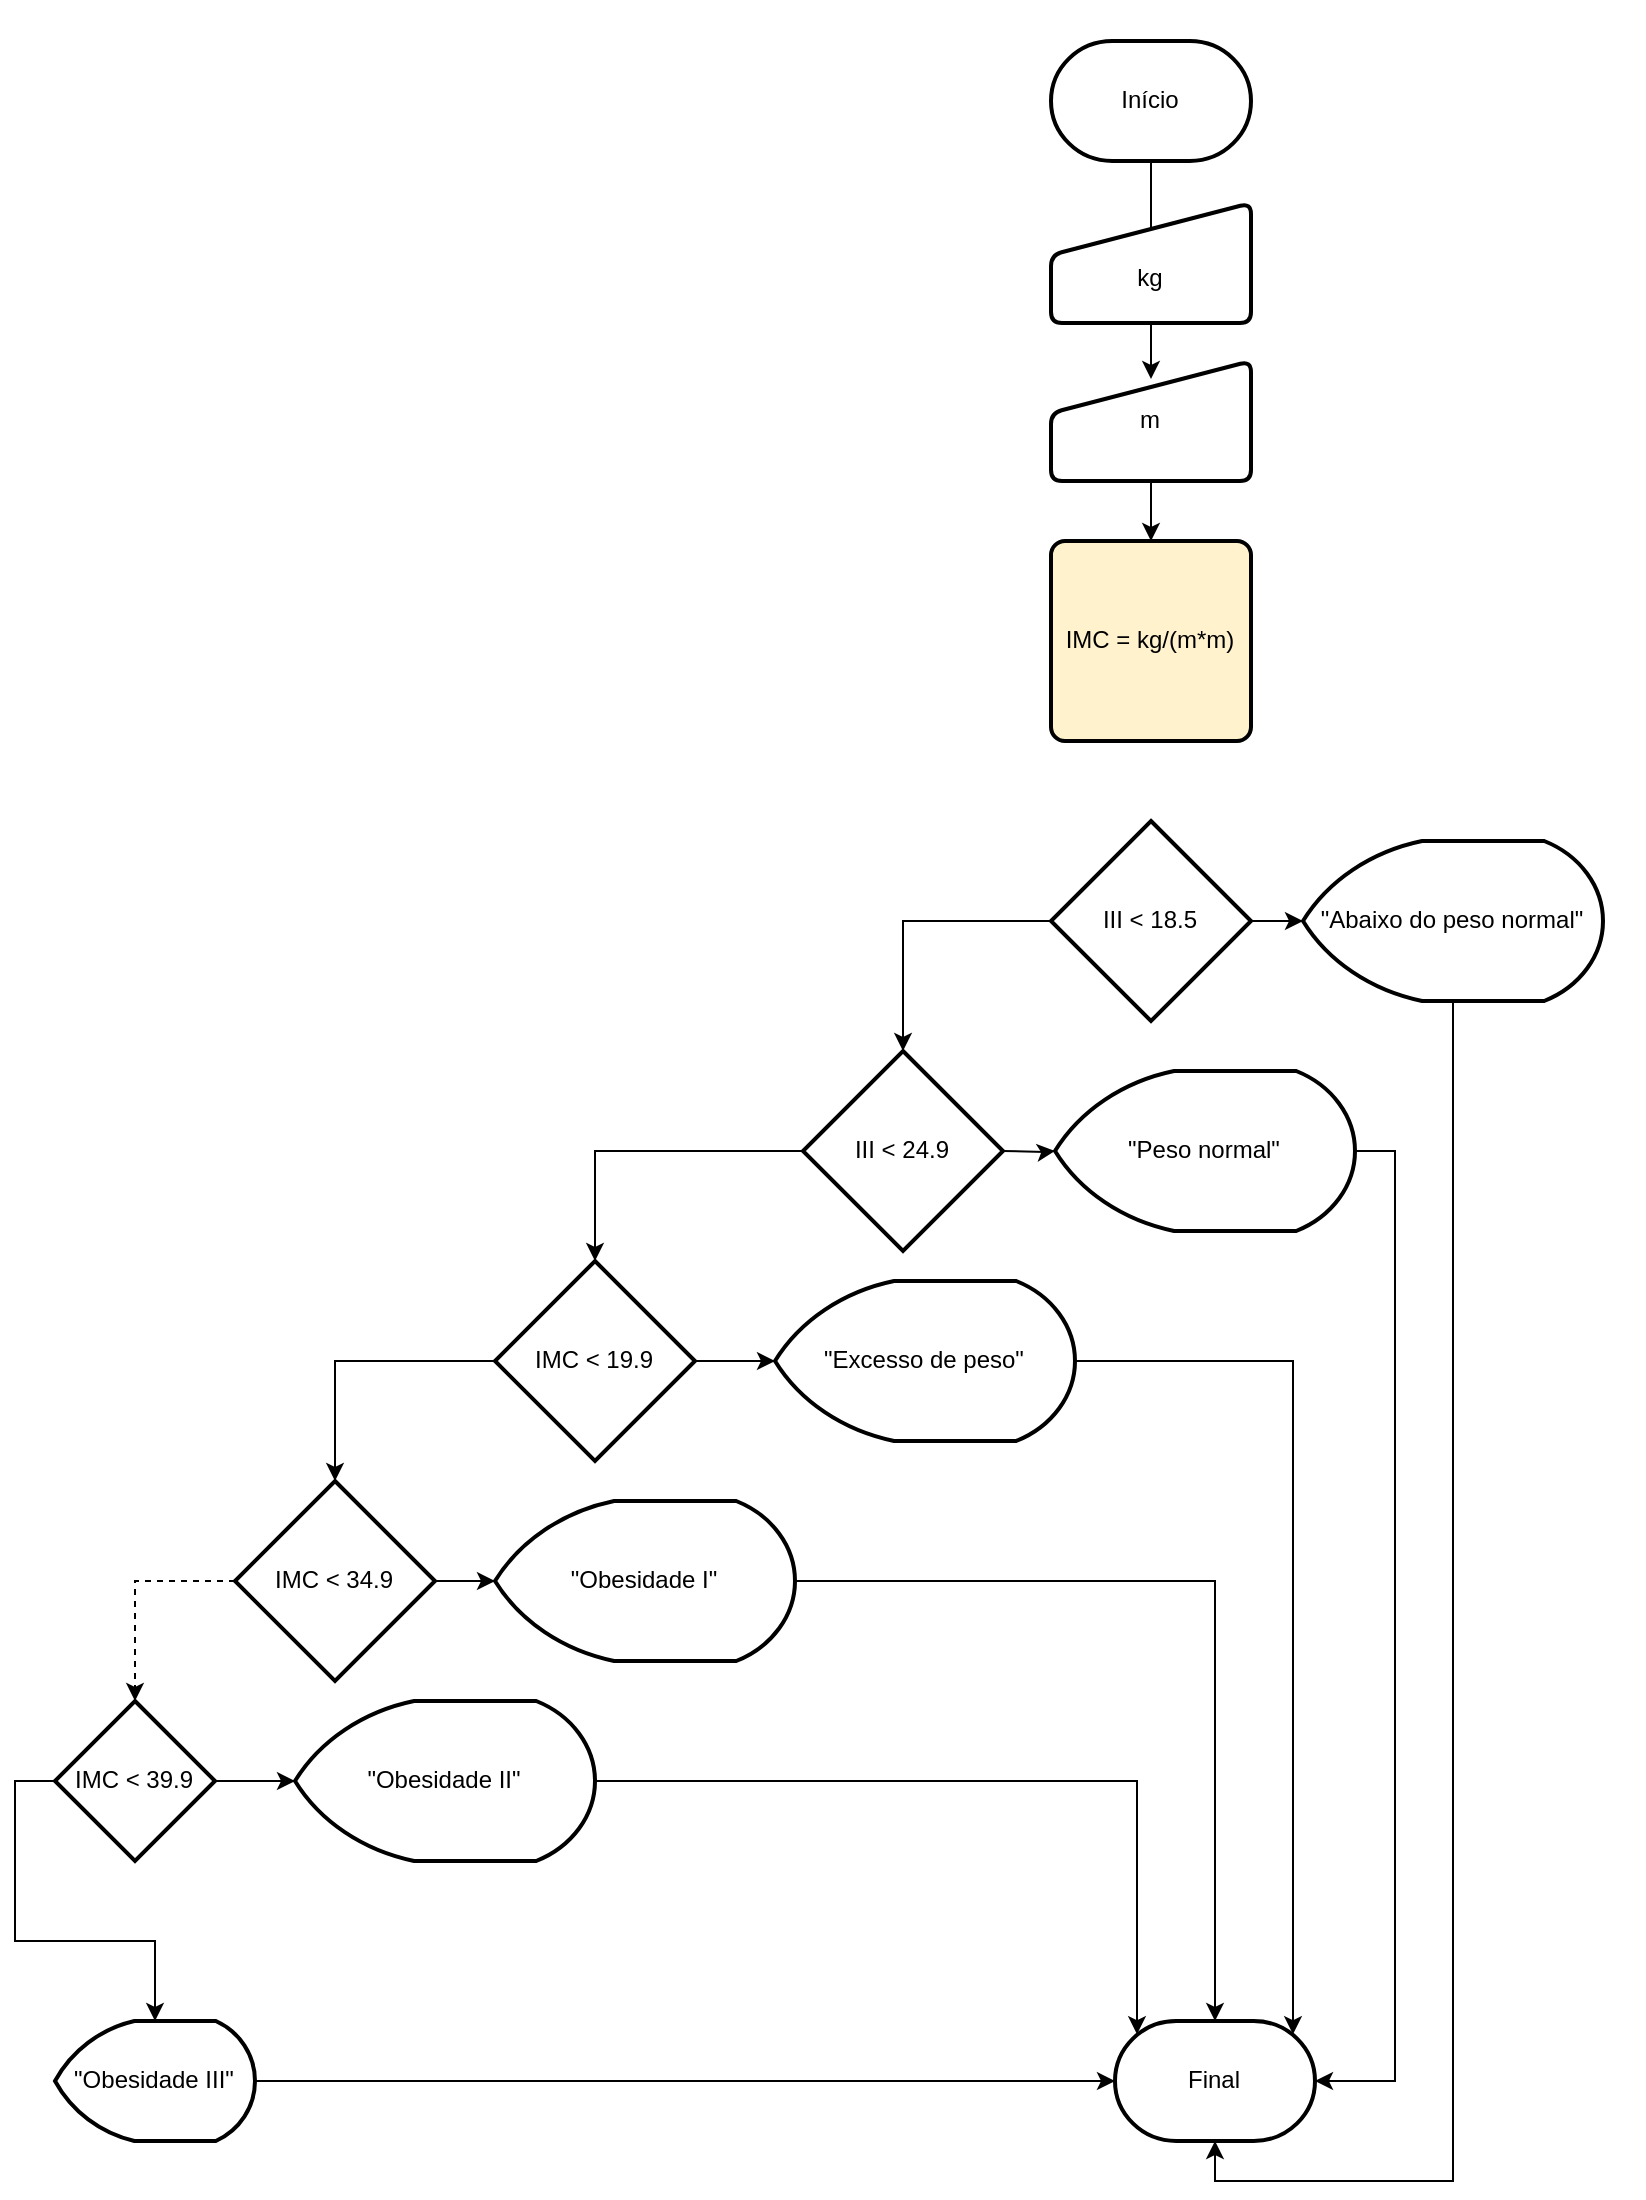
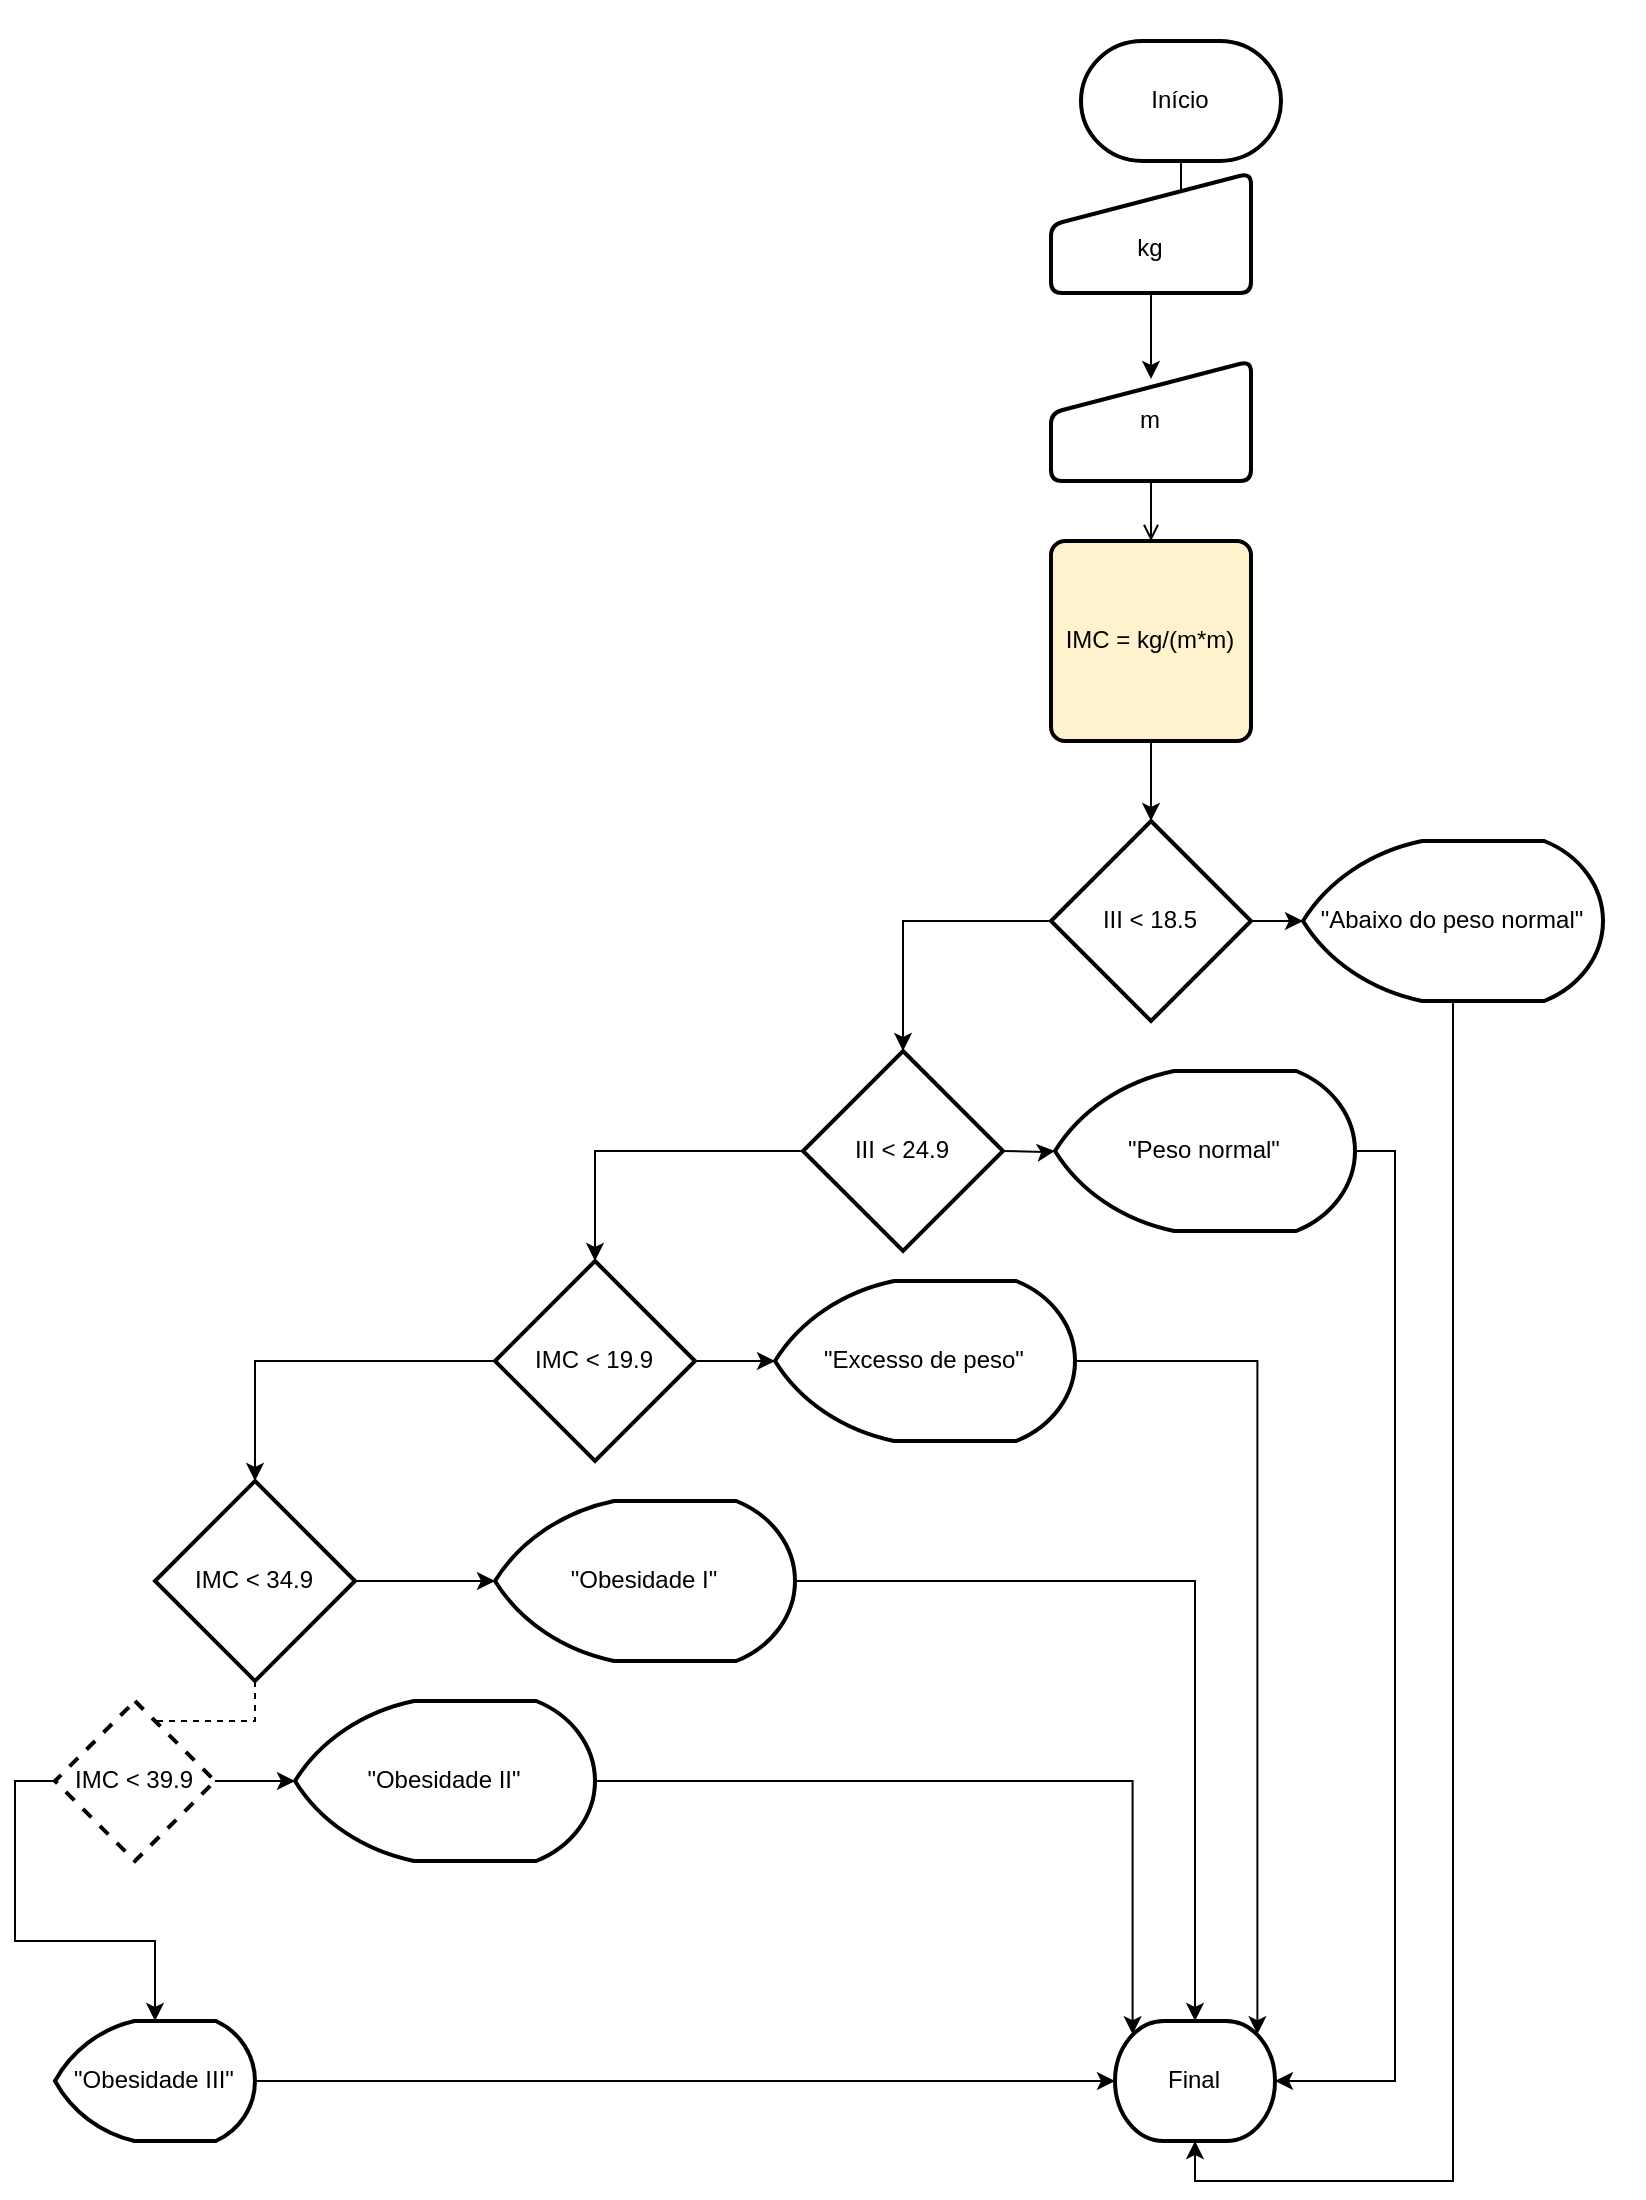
(1151, 101) -> (1181, 101)
(1151, 263) -> (1151, 233)
(1151, 526) -> (1151, 529)
none -> (1151, 774)
(335, 1581) -> (255, 1581)
(135, 1781) -> (135, 1781)
(1215, 2081) -> (1195, 2081)
